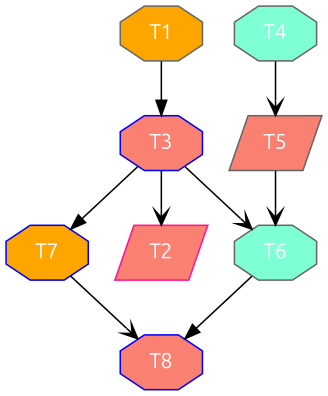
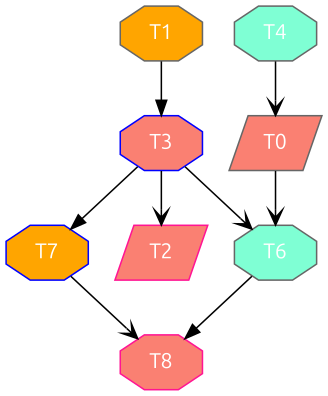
(276, 143) -> (276, 143)
(161, 362) -> (161, 362)
